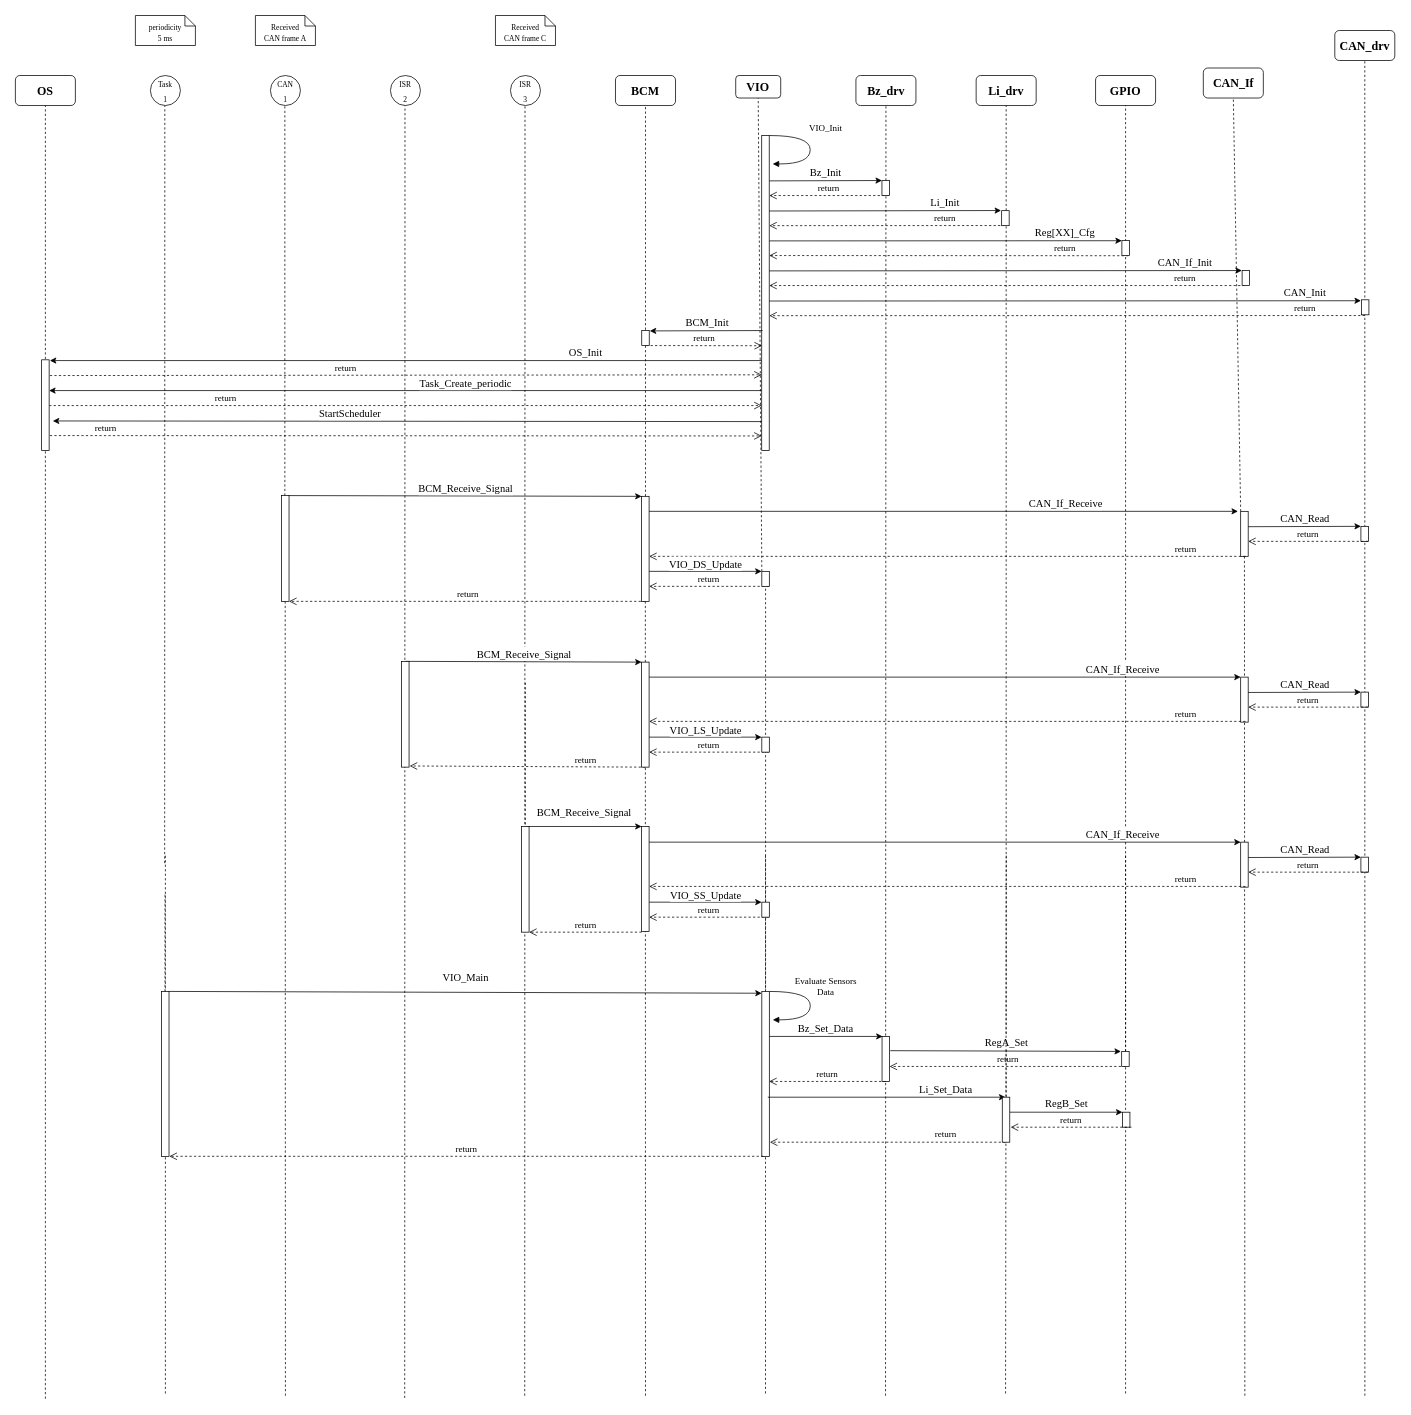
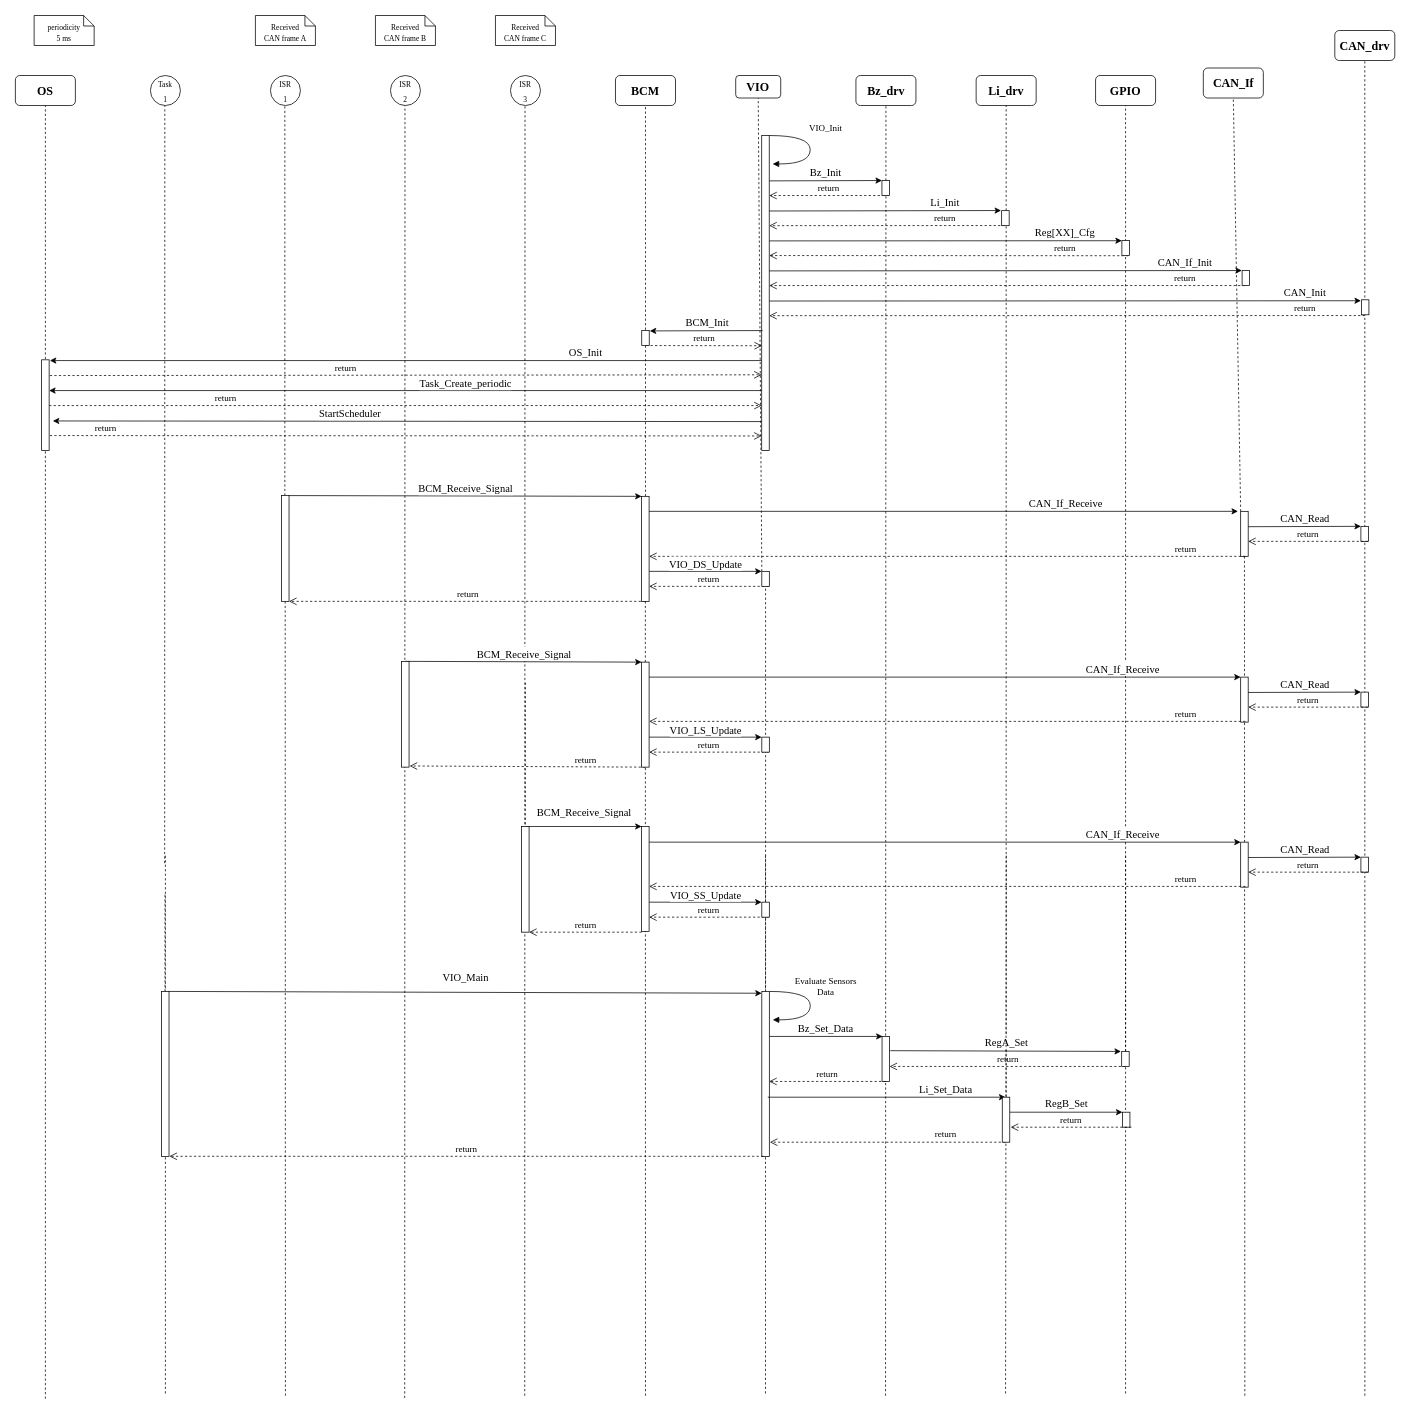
(165, 30) -> (64, 30)
none -> (405, 30)
(285, 90) -> (285, 90)
